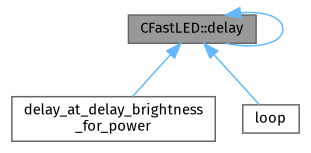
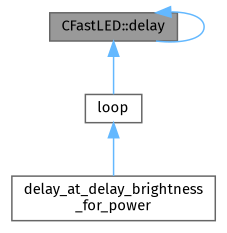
(152, 76) -> (114, 157)
